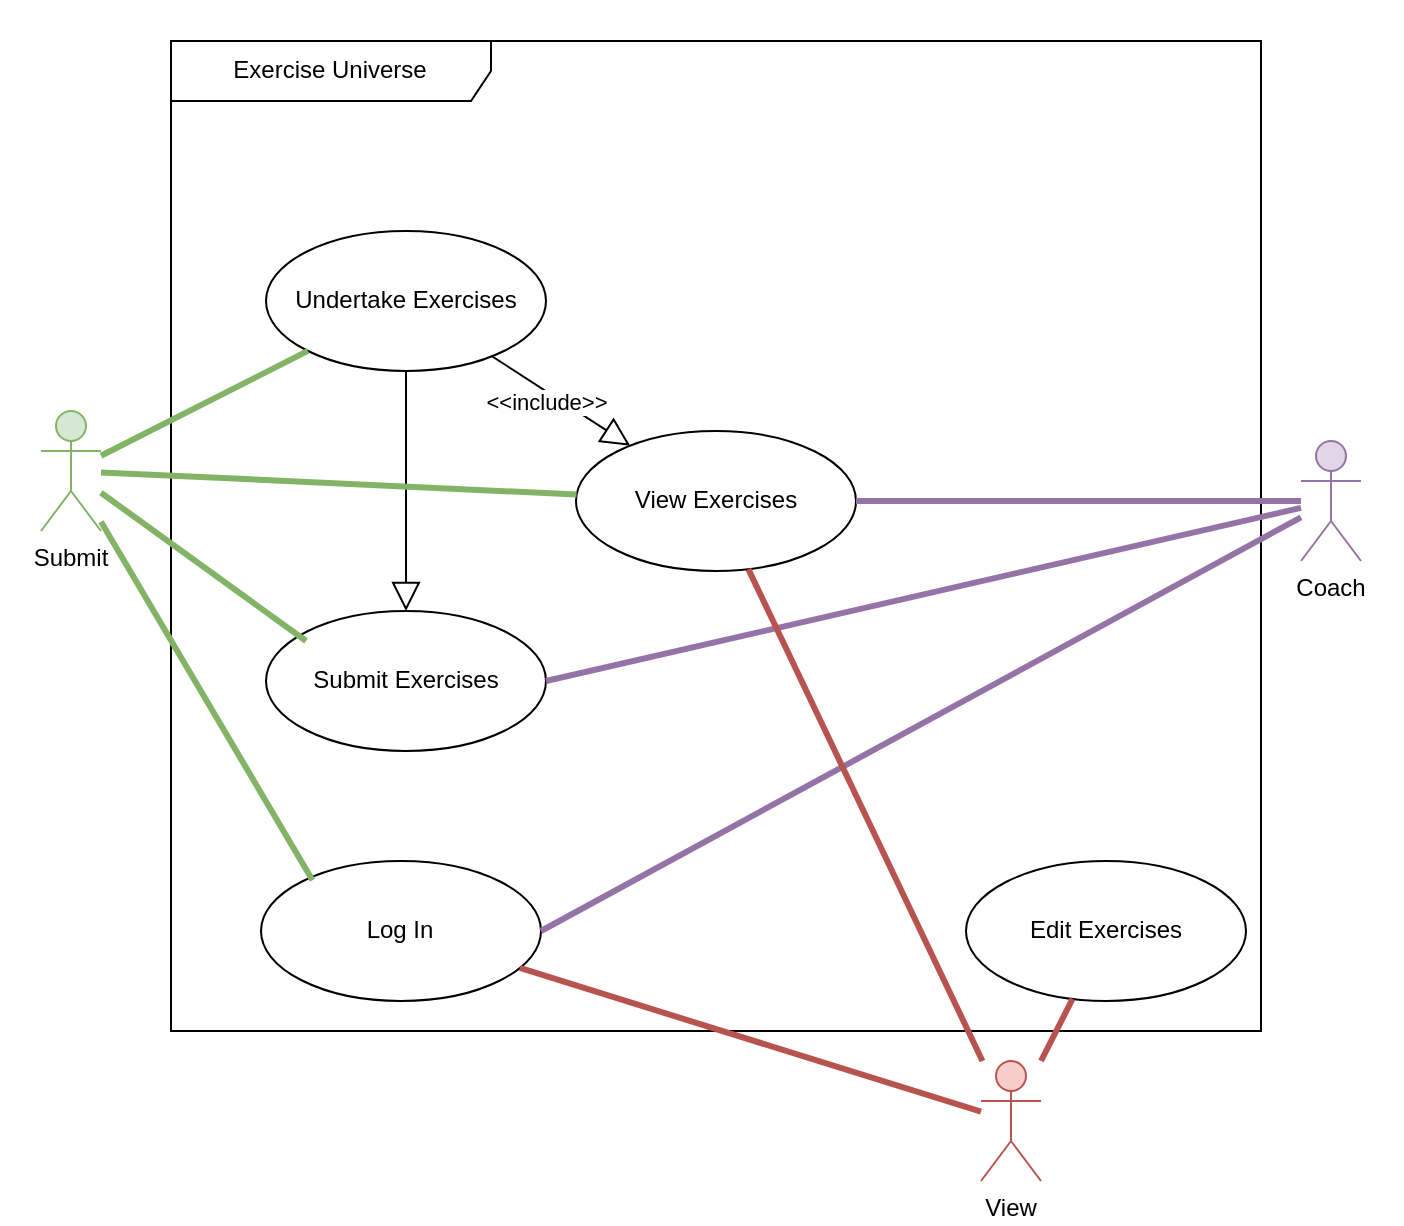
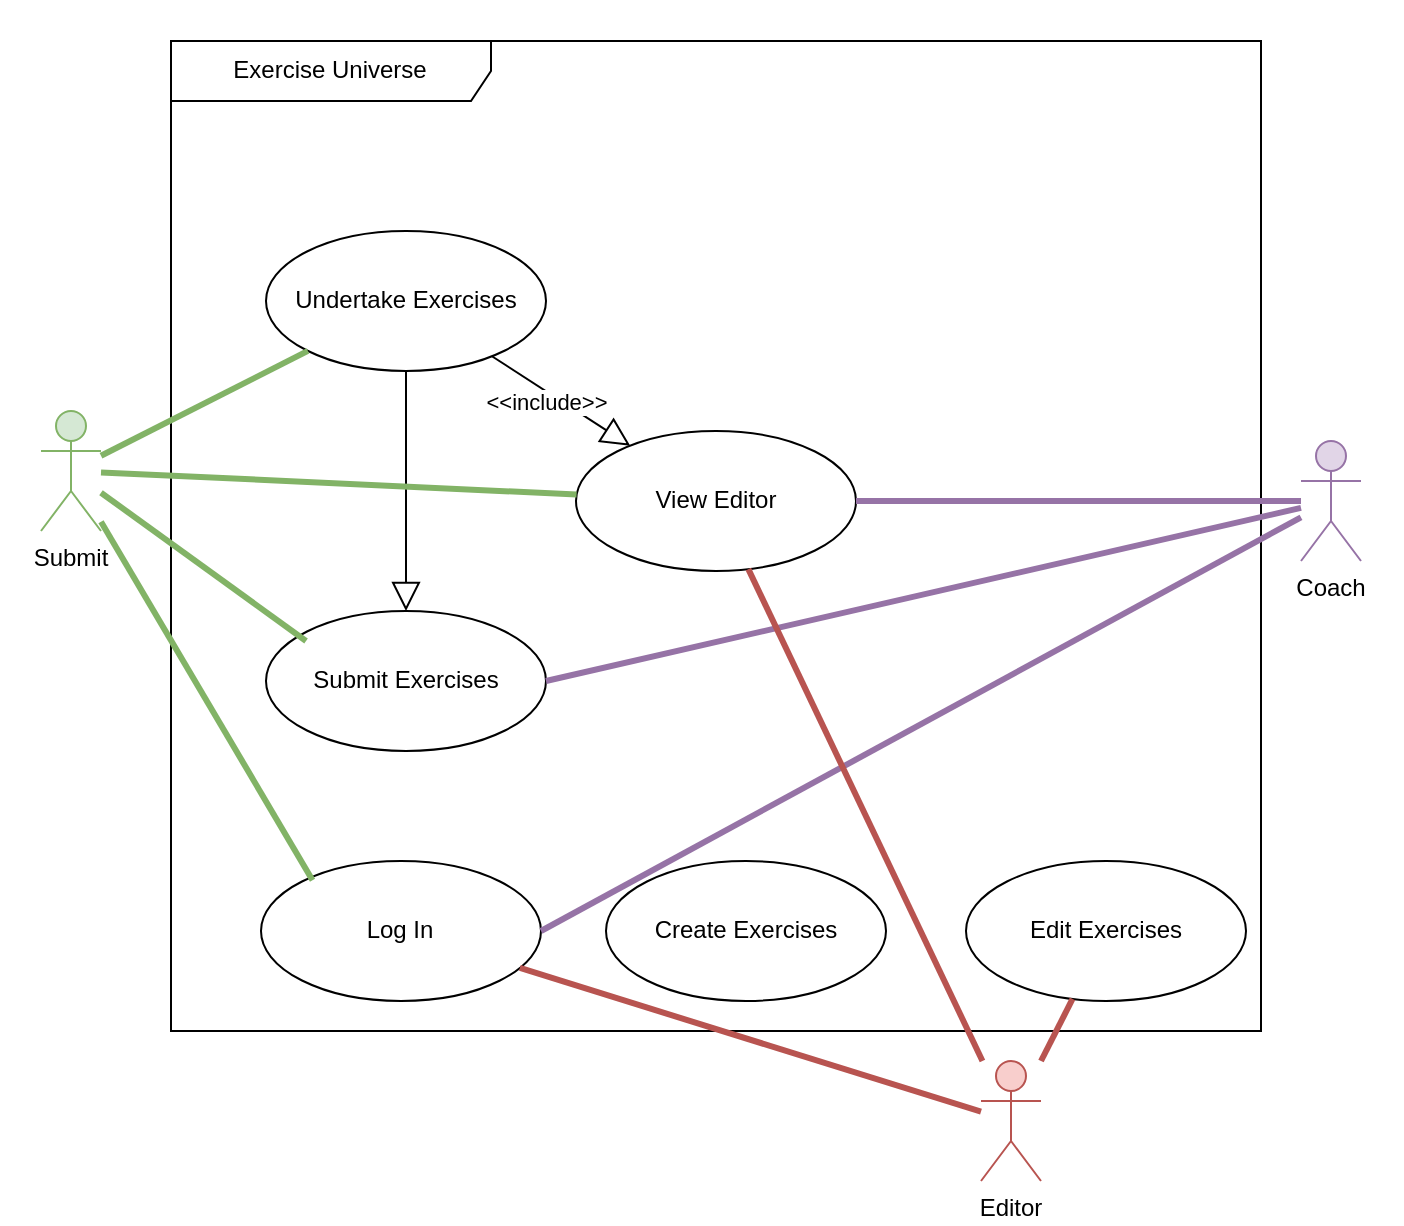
(717, 501) -> (717, 501)
none -> (746, 931)
(1012, 1209) -> (1012, 1209)
